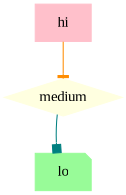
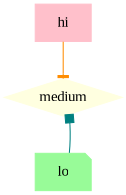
(56, 128) -> (70, 139)
